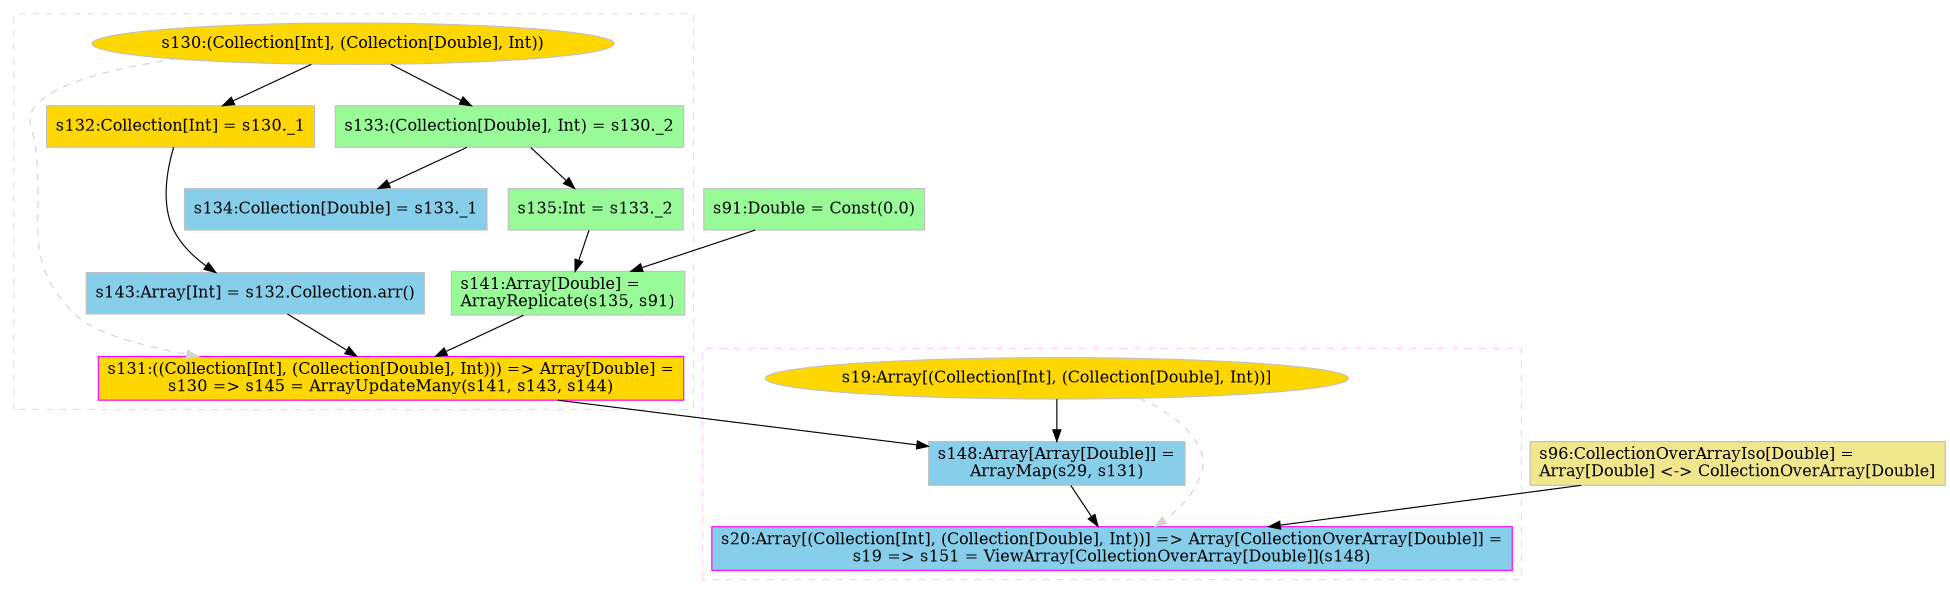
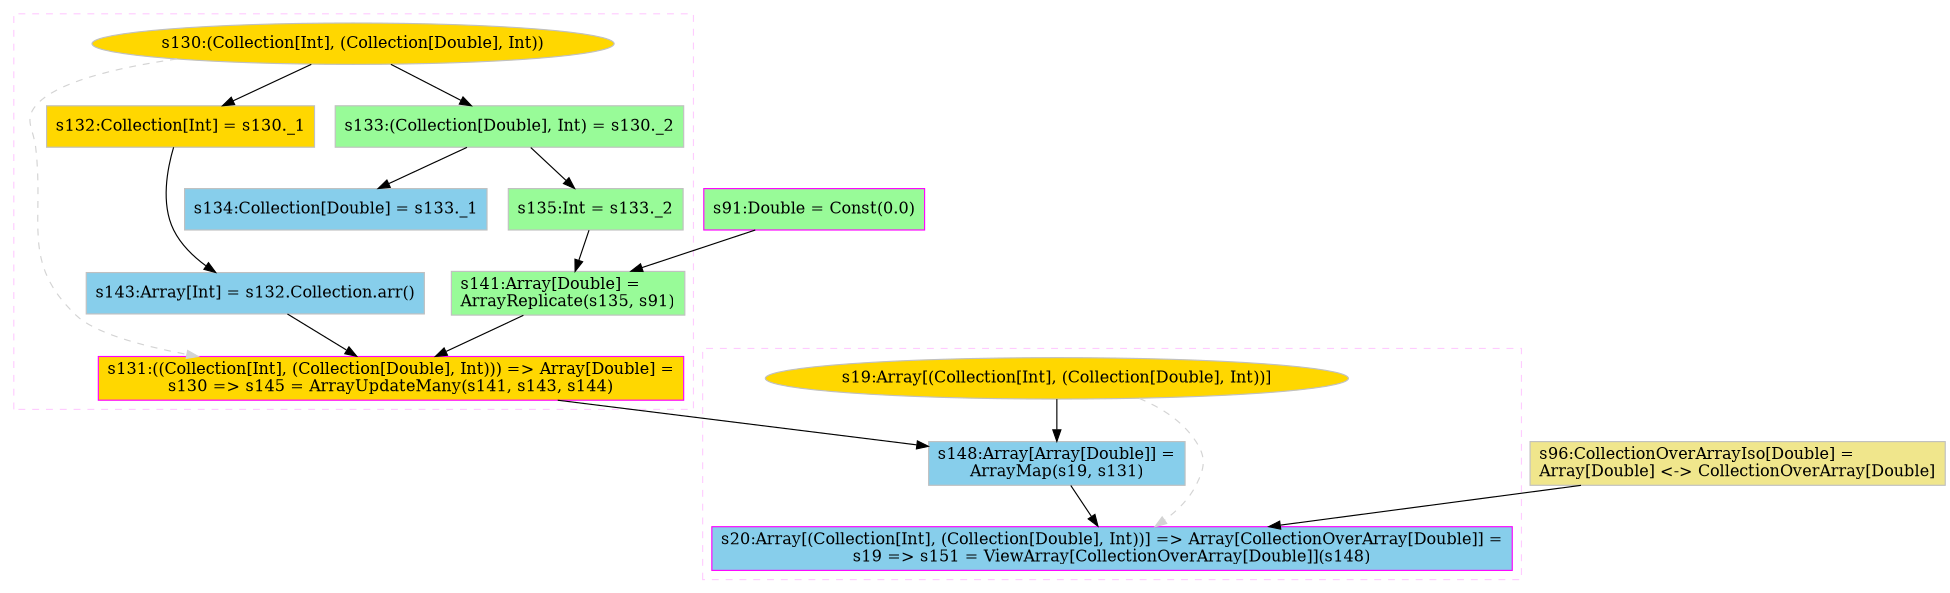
(814, 209) -> (814, 209)
(1057, 463) -> (1057, 463)
